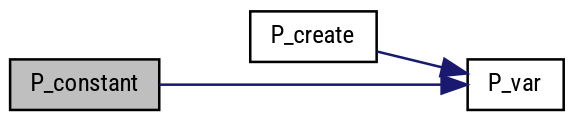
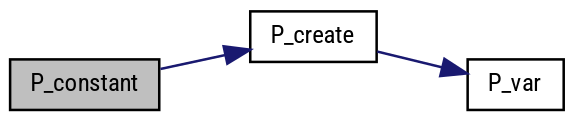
(300, 85) -> (193, 62)
